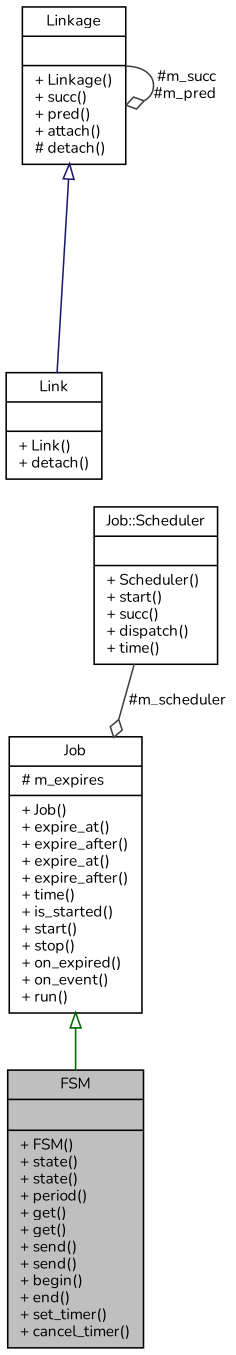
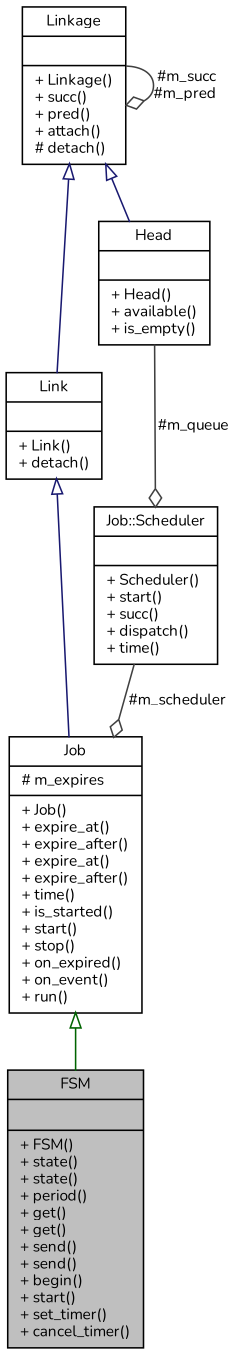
none -> (154, 283)
none -> (63, 616)
(46, 1298) -> (49, 1298)
